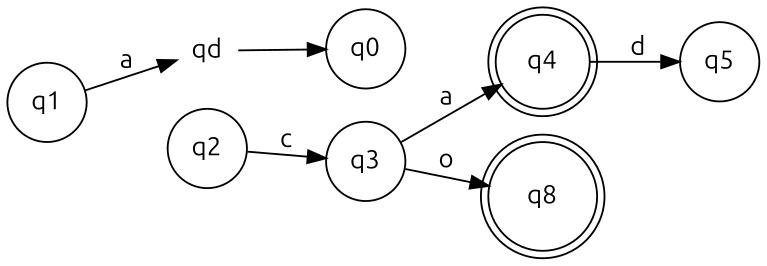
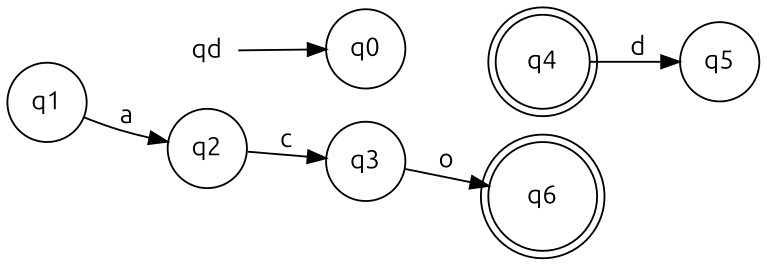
(122, 78) -> (116, 129)
(443, 118) -> none
(543, 196) -> (543, 196)
